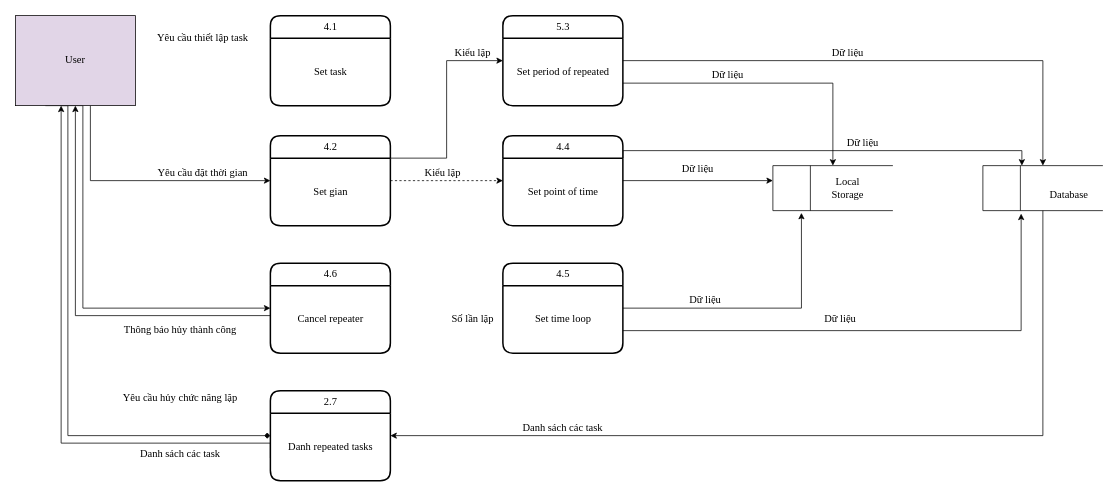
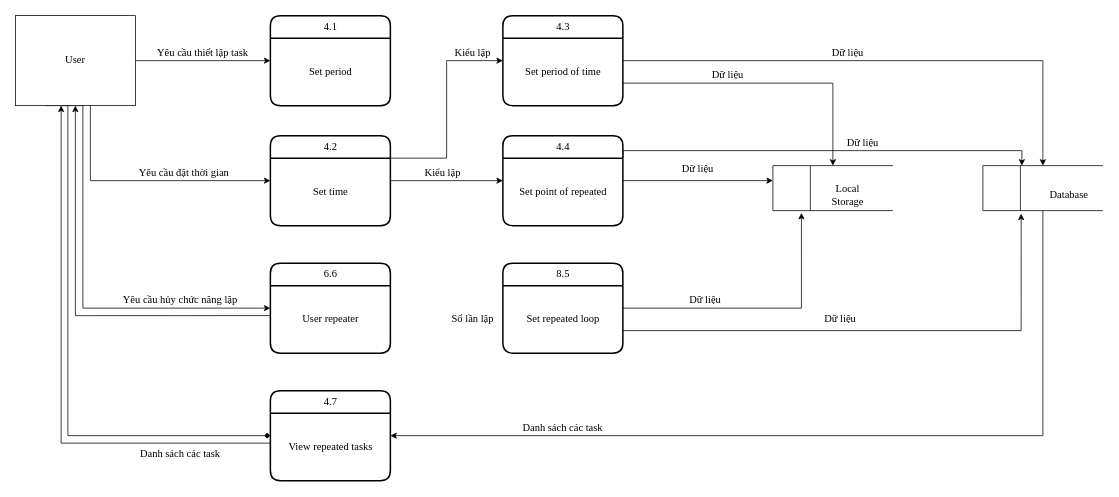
(563, 27) -> (563, 27)
(203, 38) -> (203, 53)
(75, 60) -> (75, 60)
none -> (200, 60)
(331, 72) -> (331, 72)
(563, 72) -> (563, 72)
(203, 173) -> (184, 173)
(445, 180) -> (445, 180)
(848, 188) -> (848, 195)
(331, 192) -> (331, 192)
(563, 192) -> (563, 192)
(331, 274) -> (331, 274)
(563, 274) -> (563, 274)
(331, 319) -> (331, 319)
(563, 319) -> (563, 319)
(180, 330) -> none
(180, 398) -> (180, 300)
(331, 402) -> (331, 402)
(331, 447) -> (331, 447)
